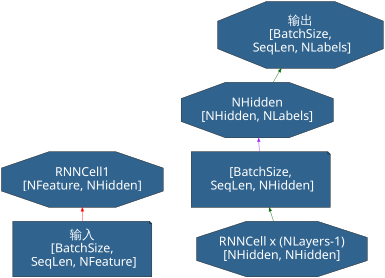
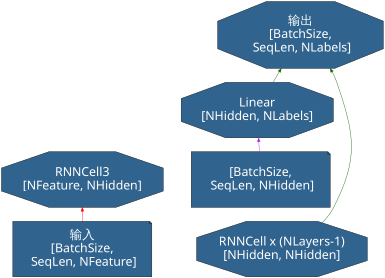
(257, 110) -> (257, 110)
(82, 180) -> (82, 180)
(272, 216) -> (351, 149)
